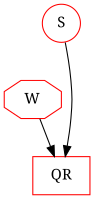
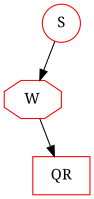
(72, 94) -> (49, 56)
